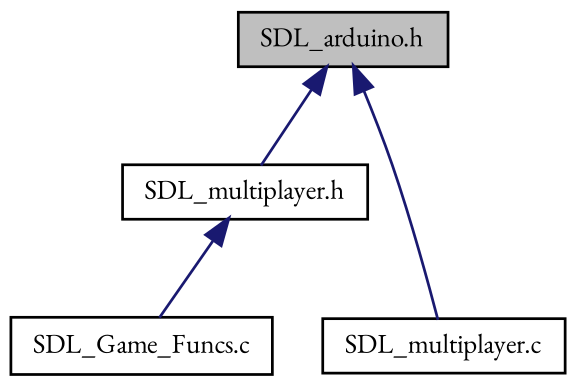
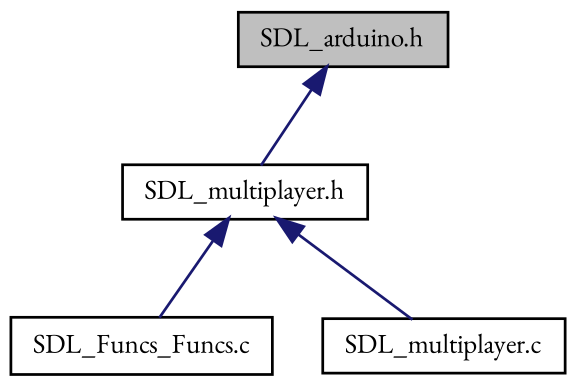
(405, 204) -> (355, 277)
(142, 346) -> (142, 346)
